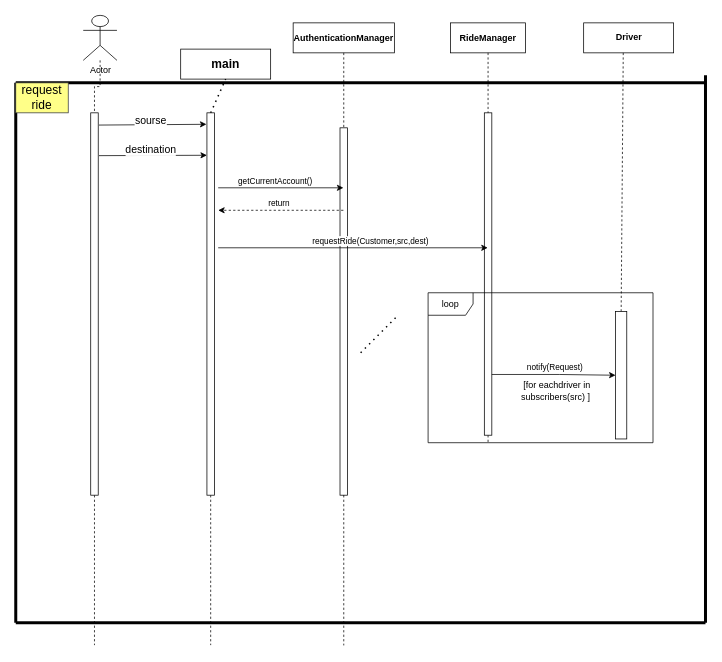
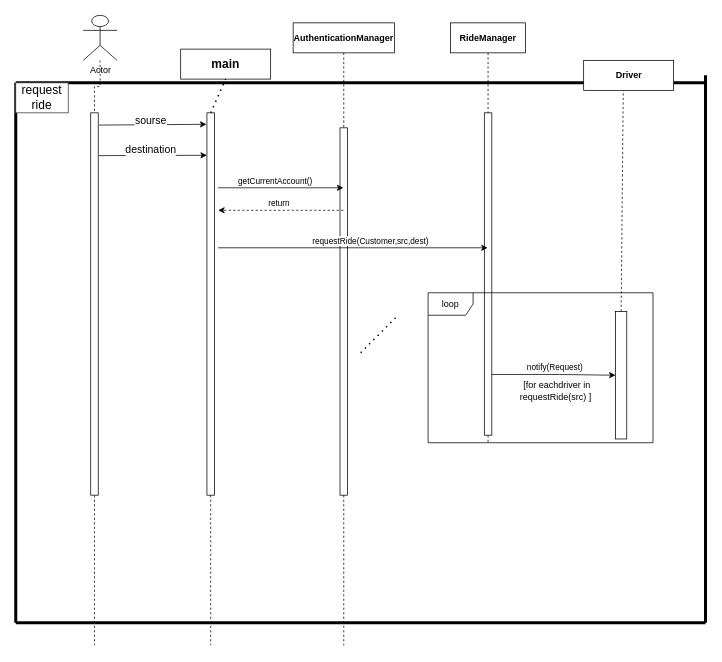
(629, 38) -> (629, 75)
(42, 98) -> (42, 98)
(556, 391) -> (556, 391)
